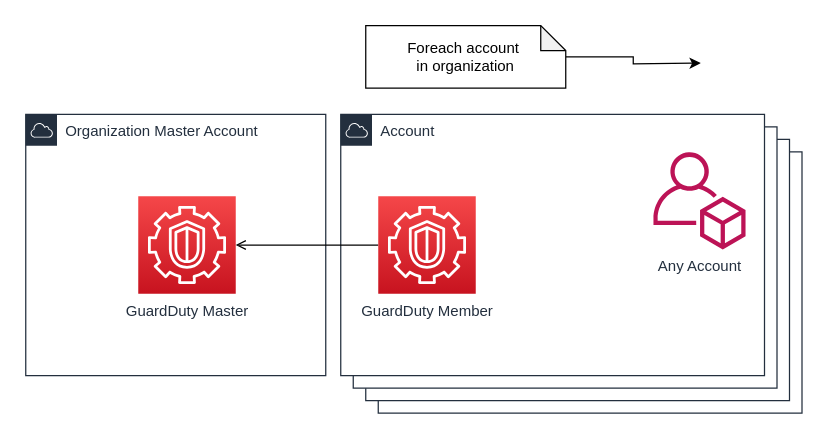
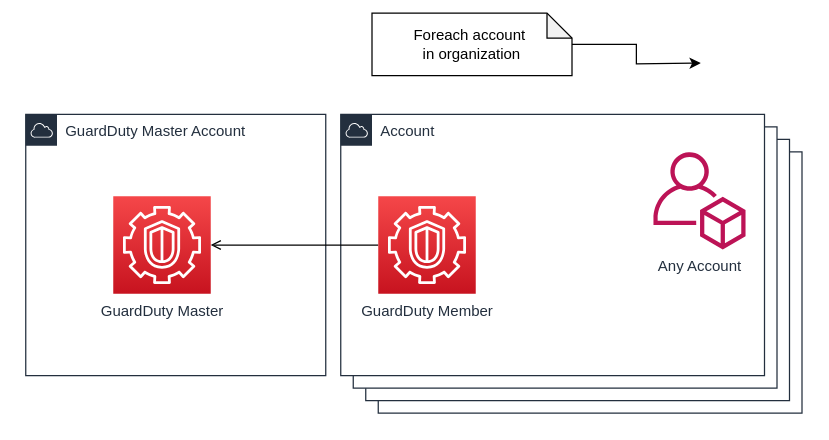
(466, 57) -> (472, 44)
(171, 132) -> (163, 132)
(187, 245) -> (162, 245)
